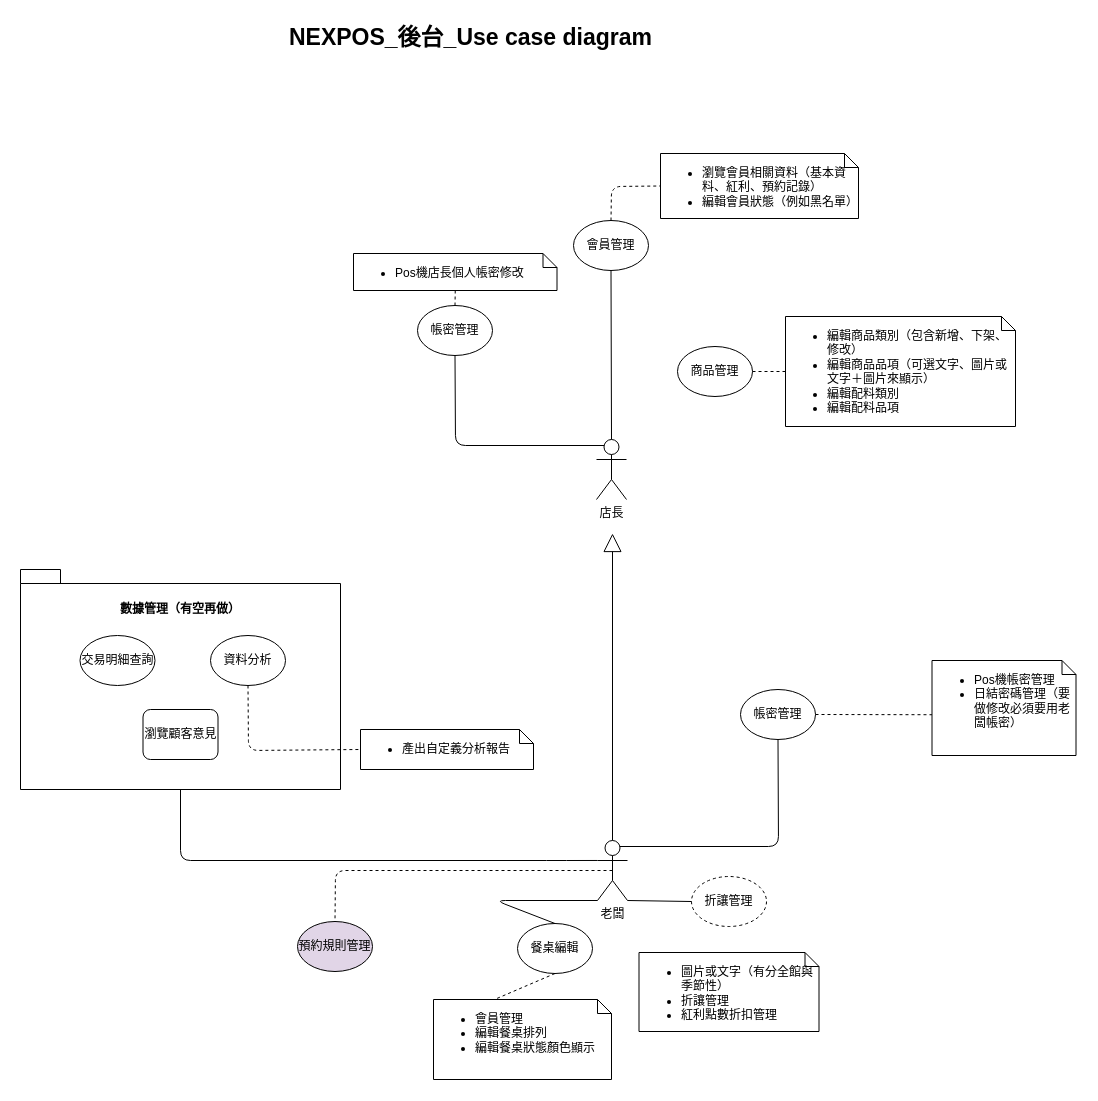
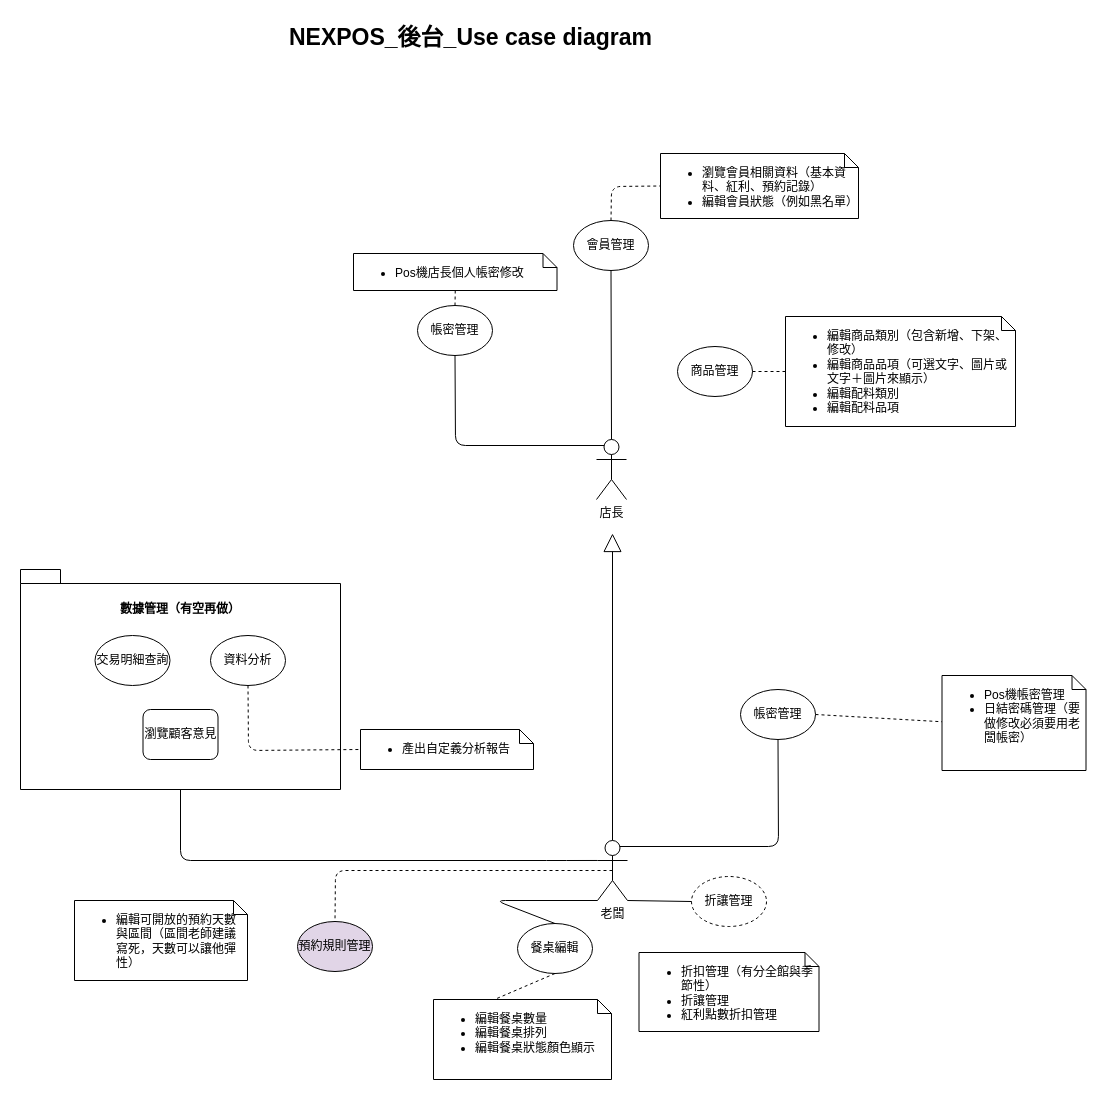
(118, 661) -> (133, 661)
(1004, 708) -> (1014, 723)
none -> (161, 941)
(731, 982) -> (726, 975)
(496, 1022) -> (496, 1022)
